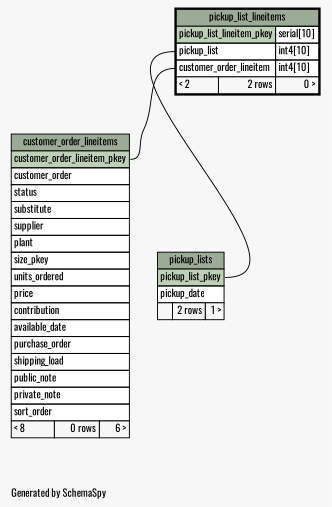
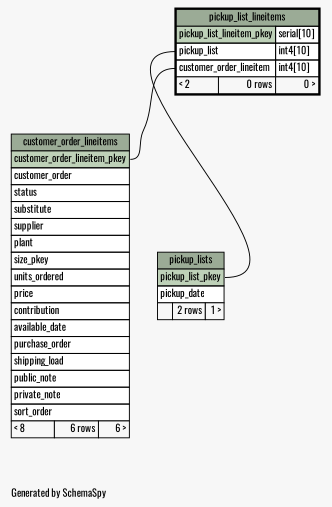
(260, 85) -> (260, 85)
(83, 429) -> (83, 429)
